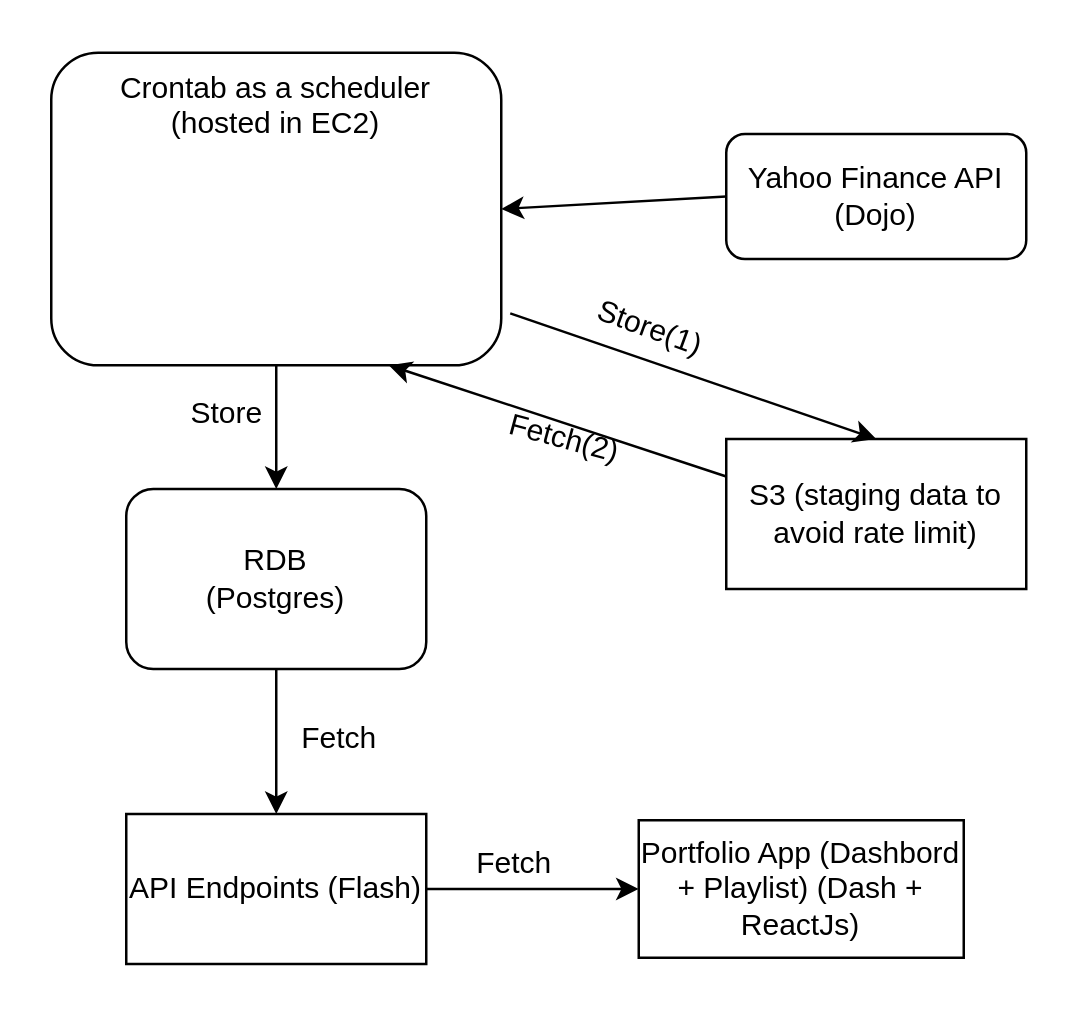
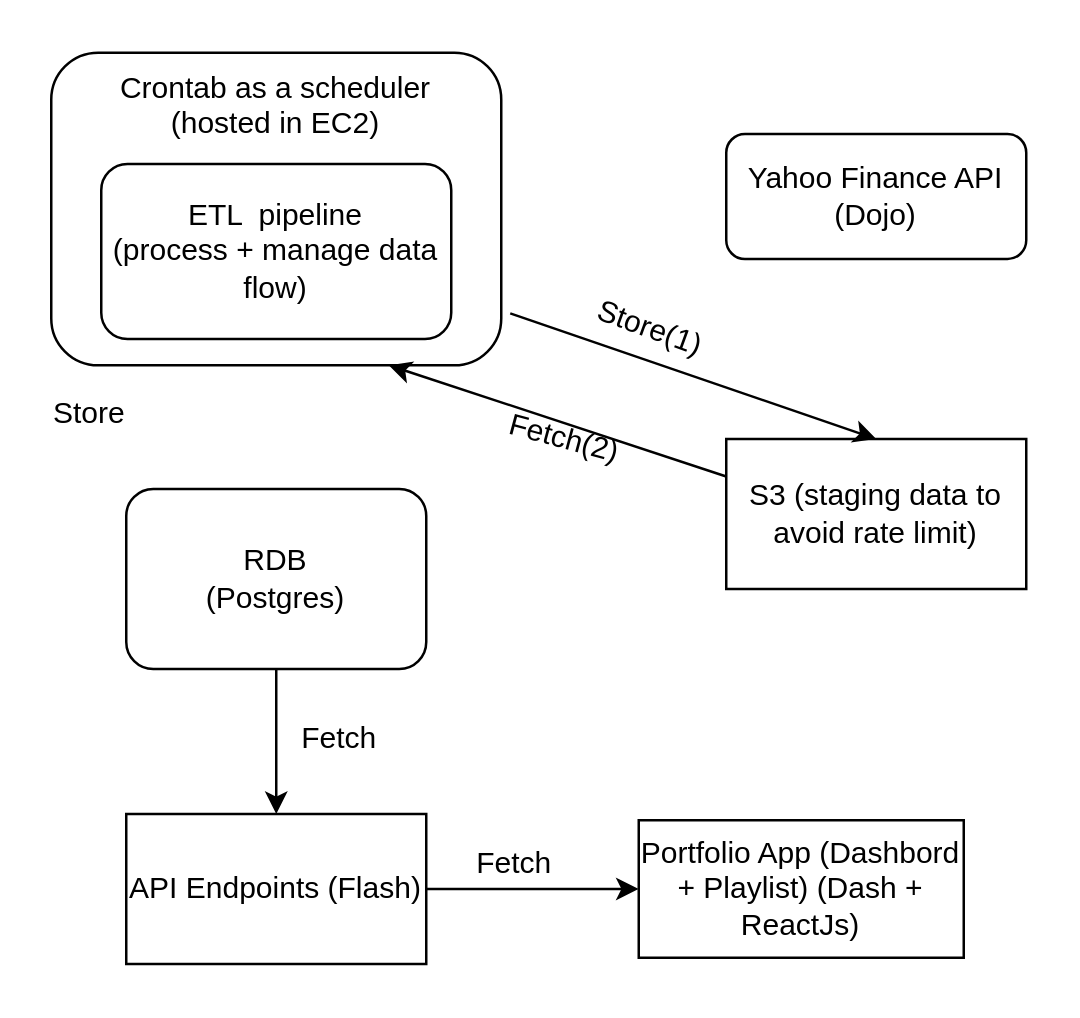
(622, 202) -> none
none -> (276, 251)
(226, 414) -> (89, 414)
(276, 418) -> none
